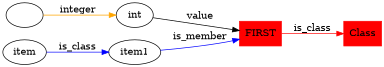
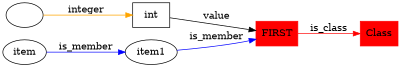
(135, 15) -> (151, 15)
(78, 47) -> (86, 47)
